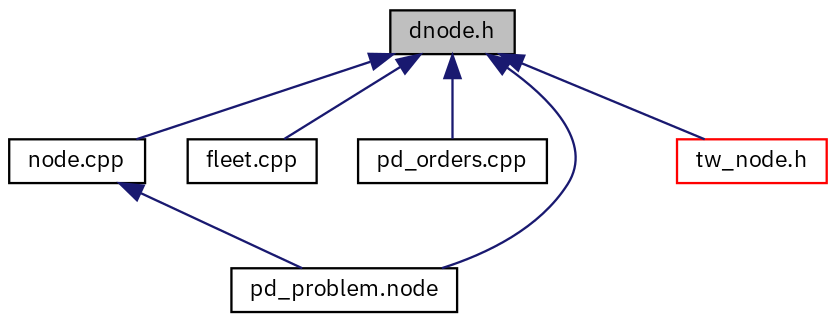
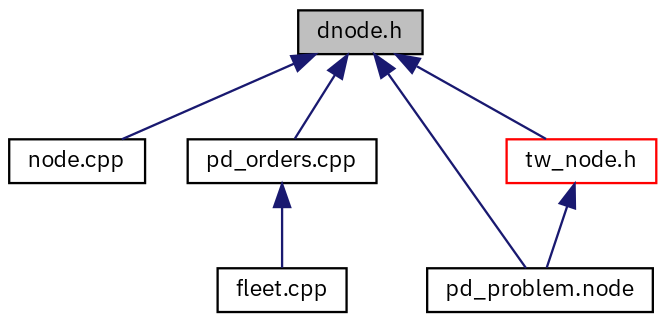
(342, 103) -> (282, 238)
(222, 231) -> (557, 237)
